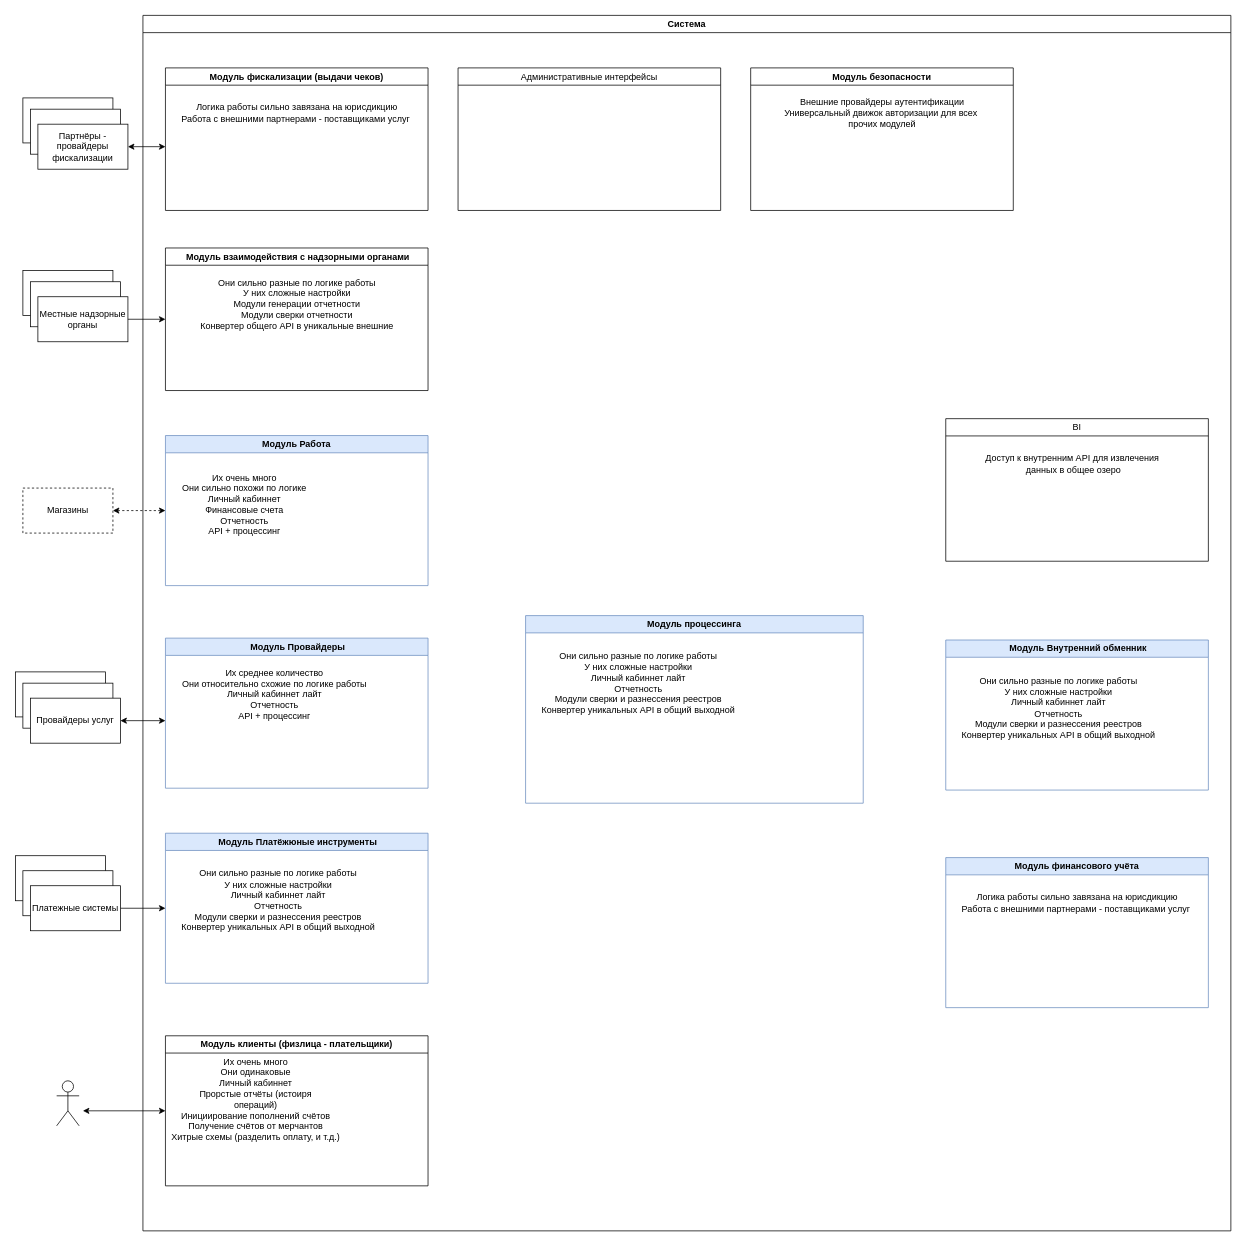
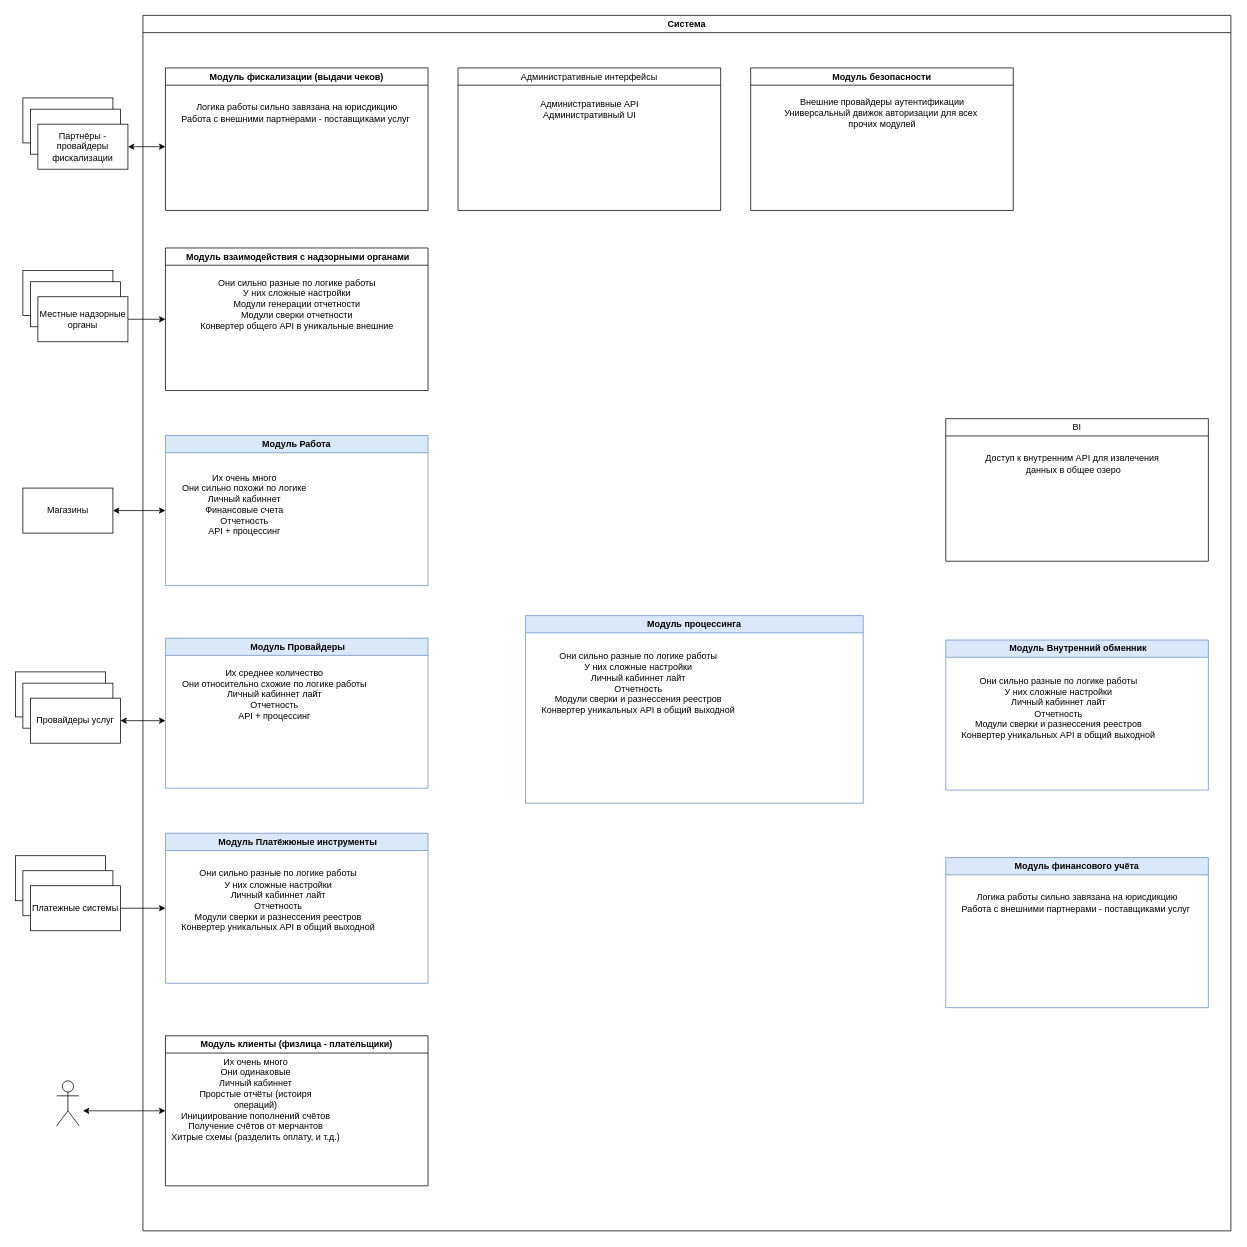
none -> (589, 109)
(68, 510) -> (68, 510)
(138, 510) -> (138, 510)
